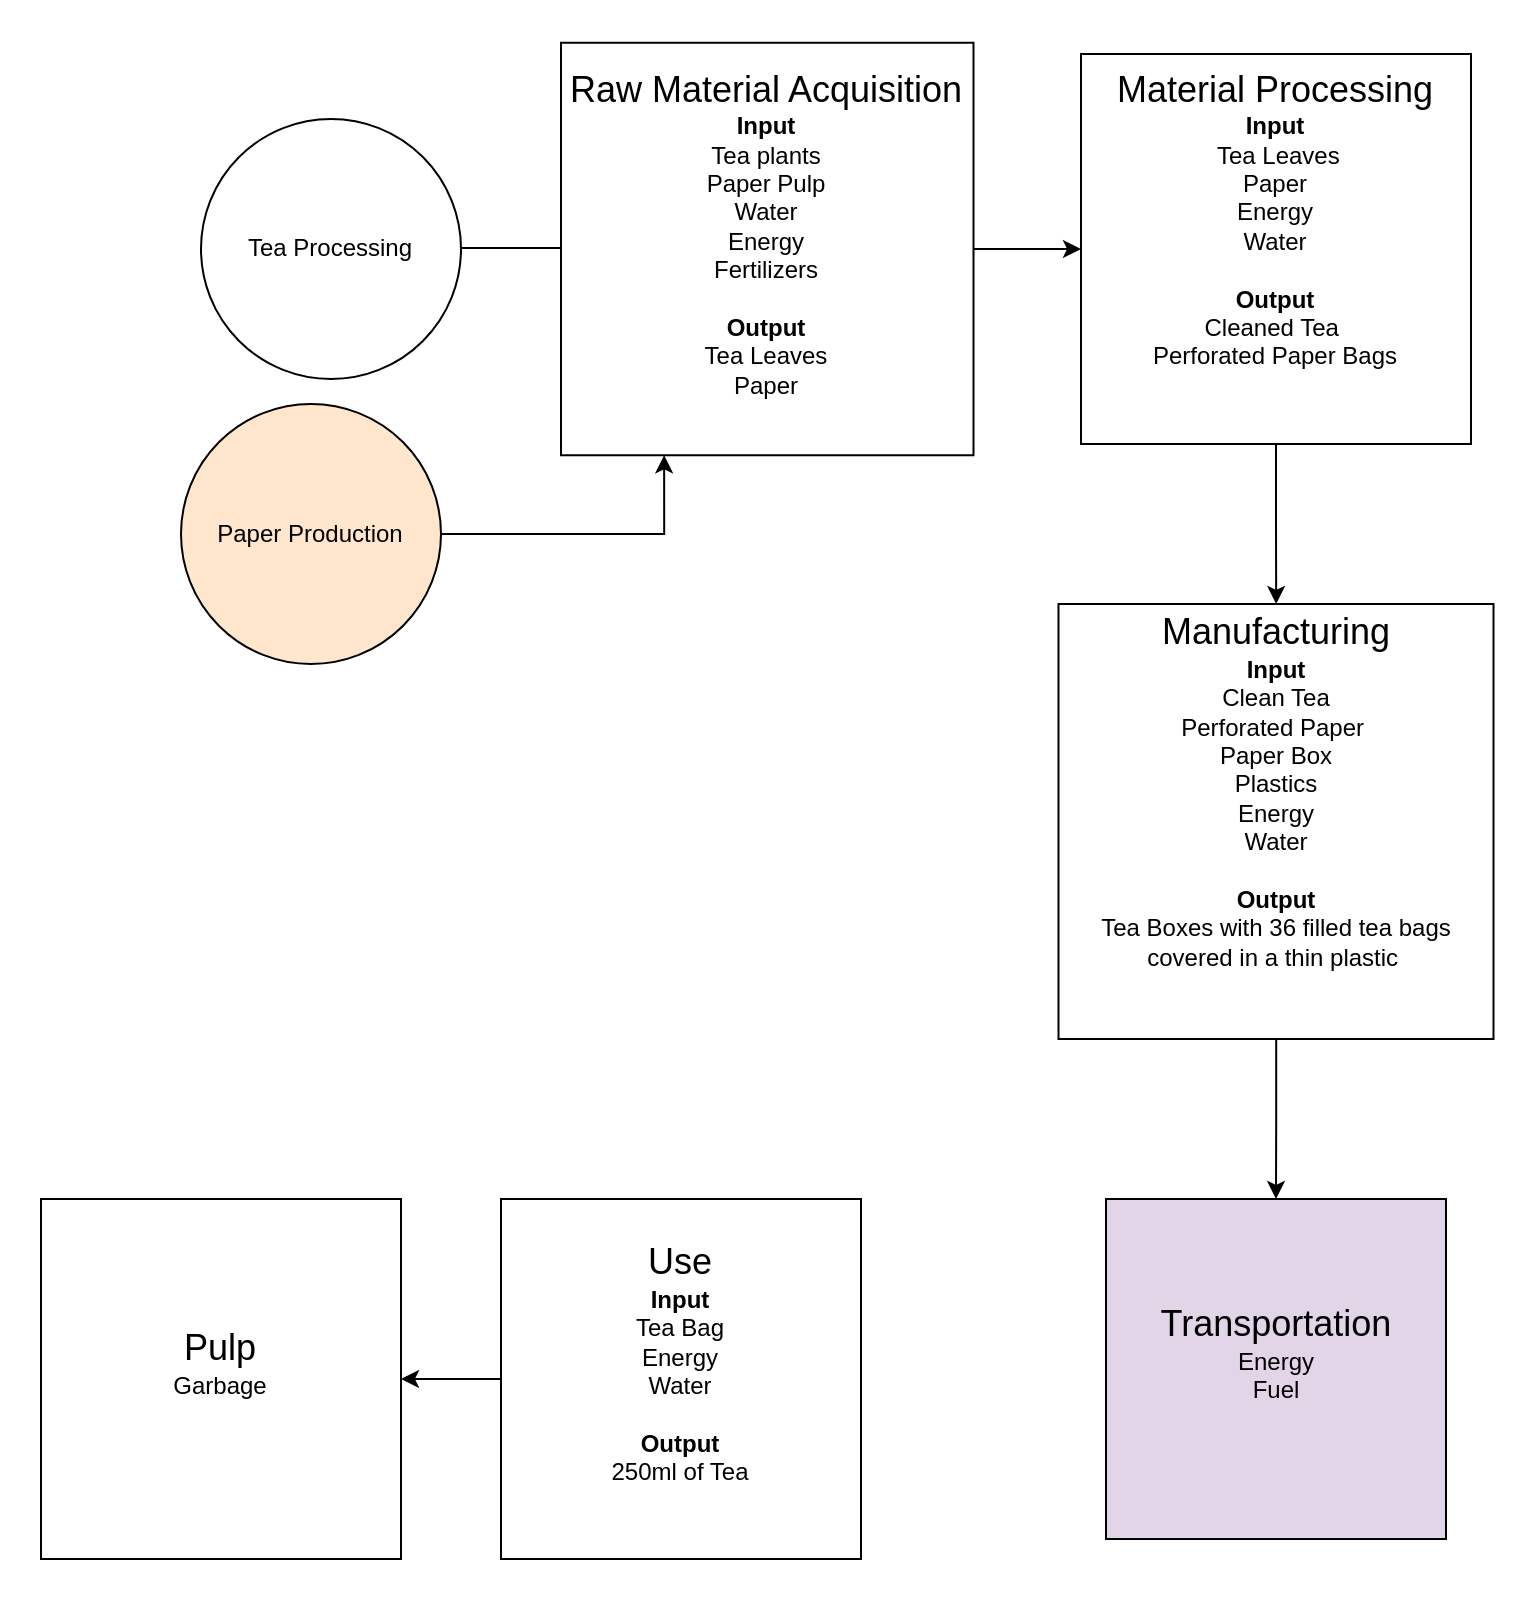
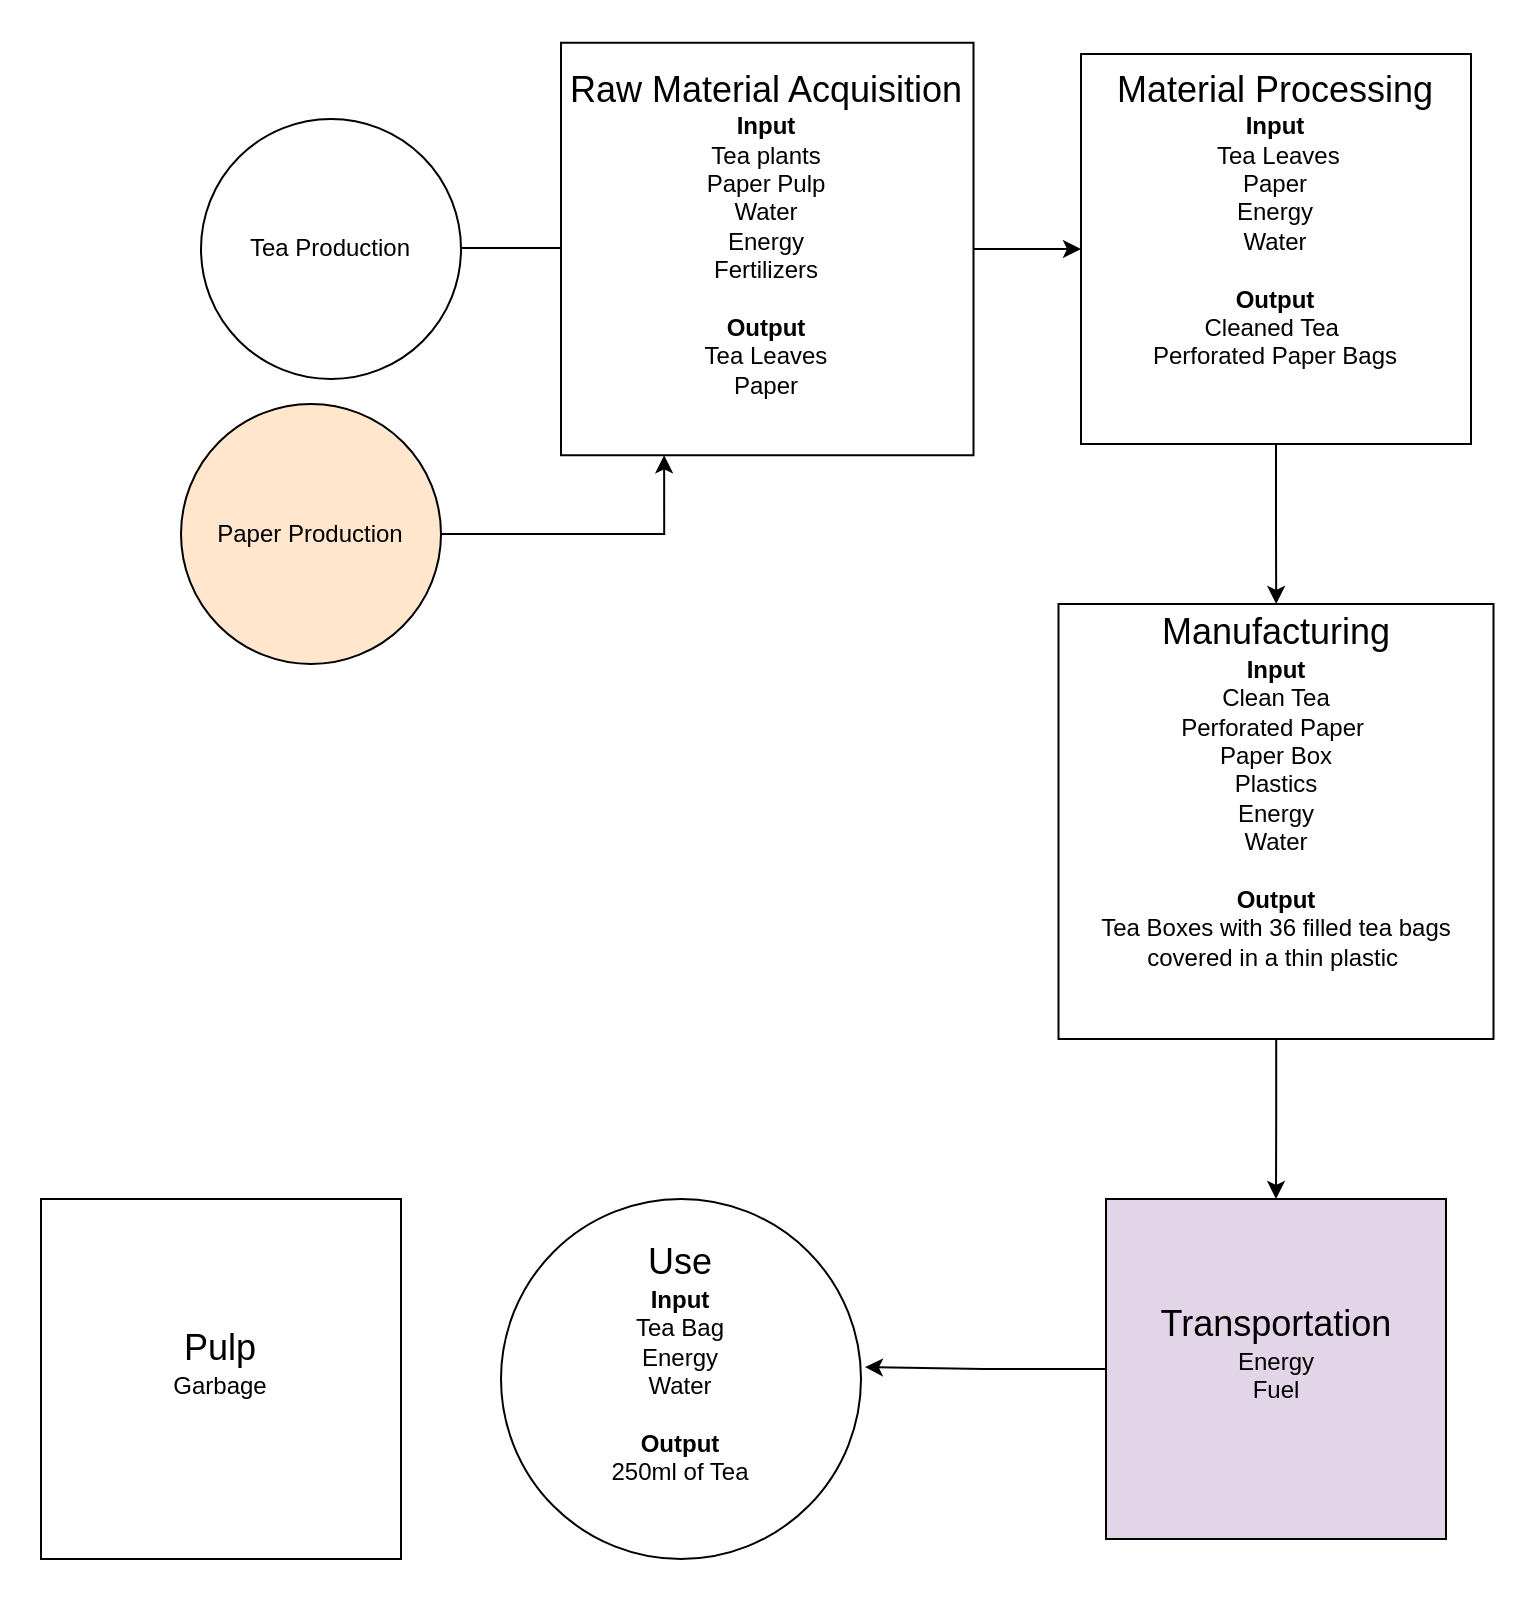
(331, 249) -> (331, 249)
none -> (993, 1369)
(458, 1379) -> none
(681, 1379) -> (681, 1379)
